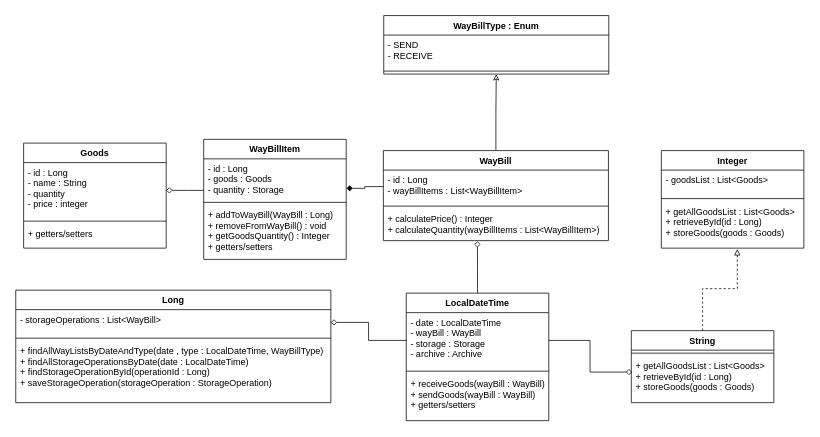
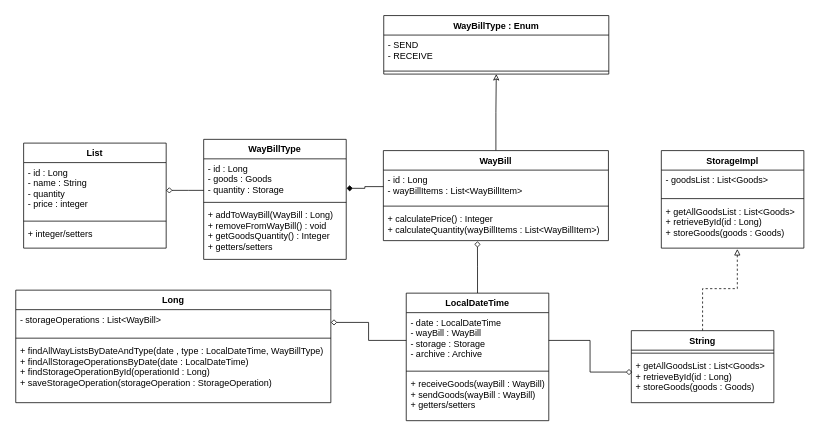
(275, 149) -> (275, 149)
(95, 153) -> (95, 153)
(732, 161) -> (732, 161)
(69, 234) -> (68, 234)
